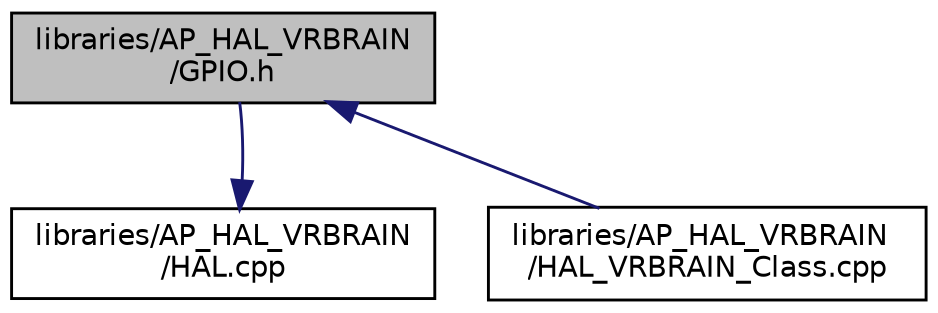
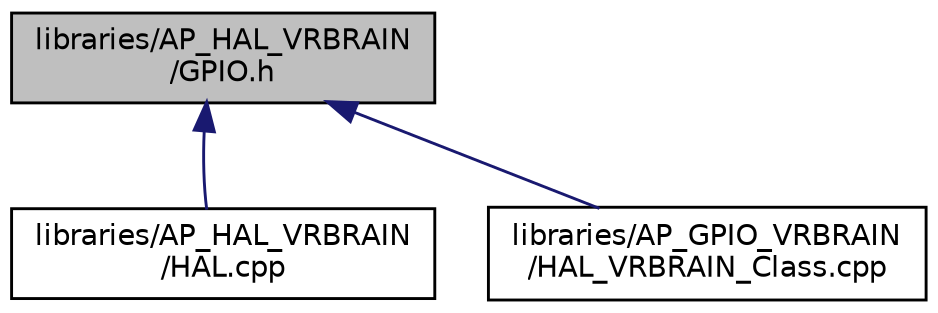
(243, 141) -> (204, 170)
(707, 254) -> (707, 254)
